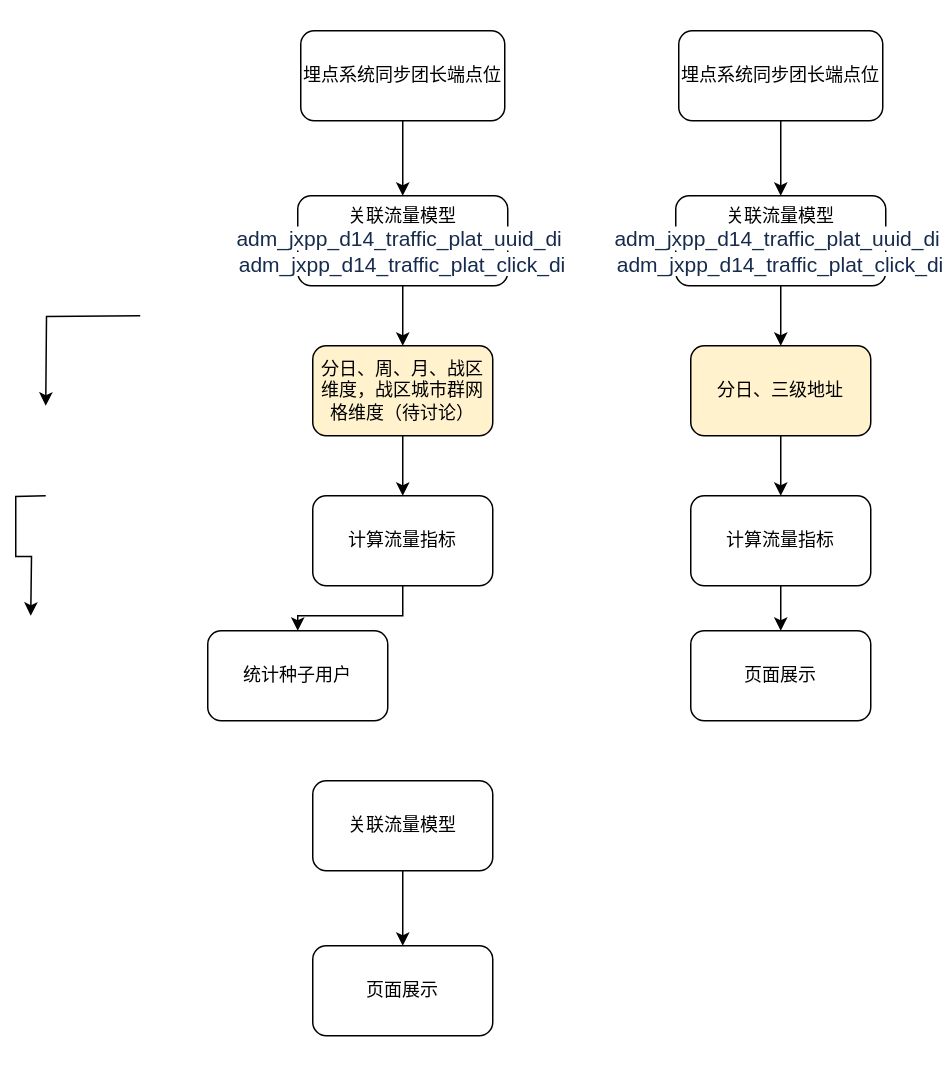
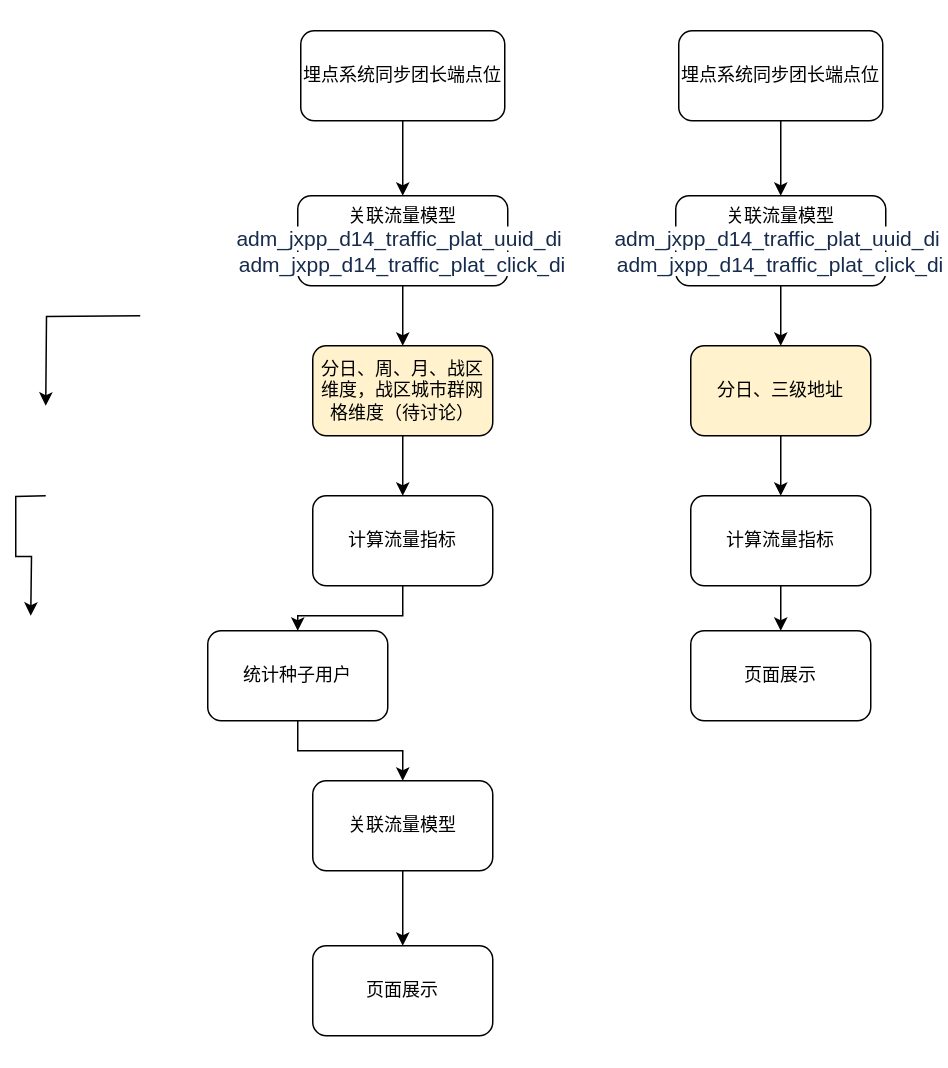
none -> (345, 751)
